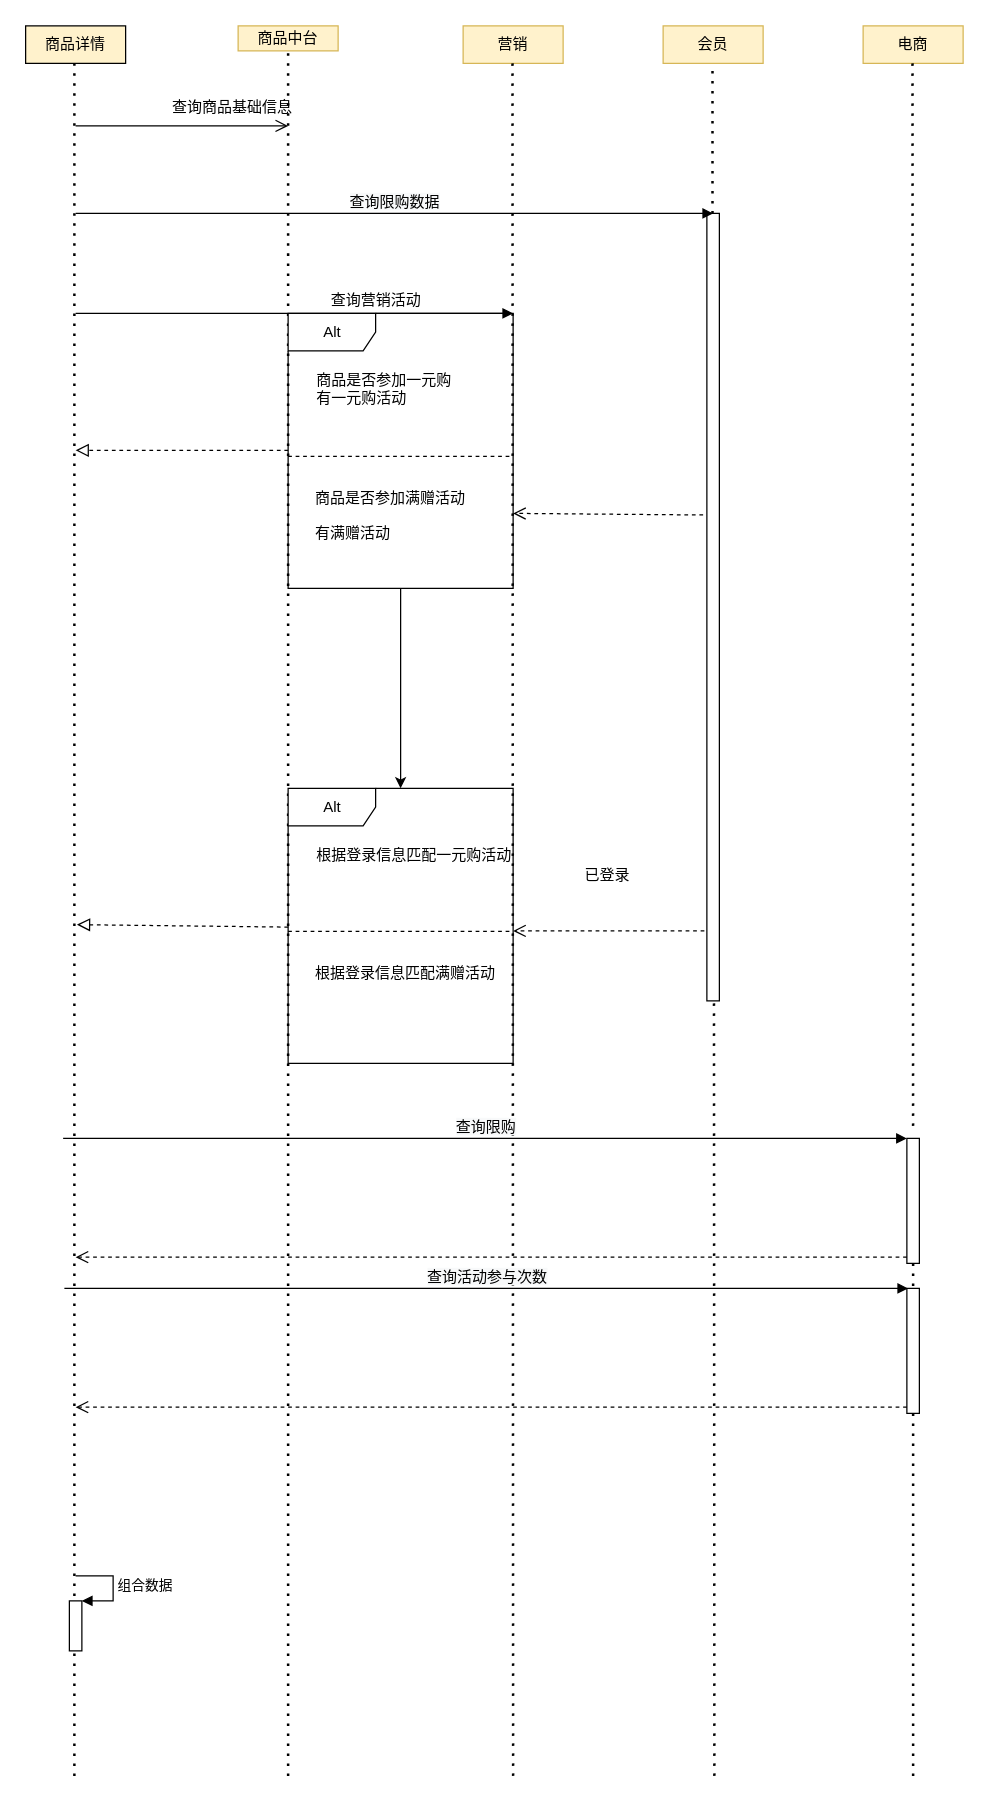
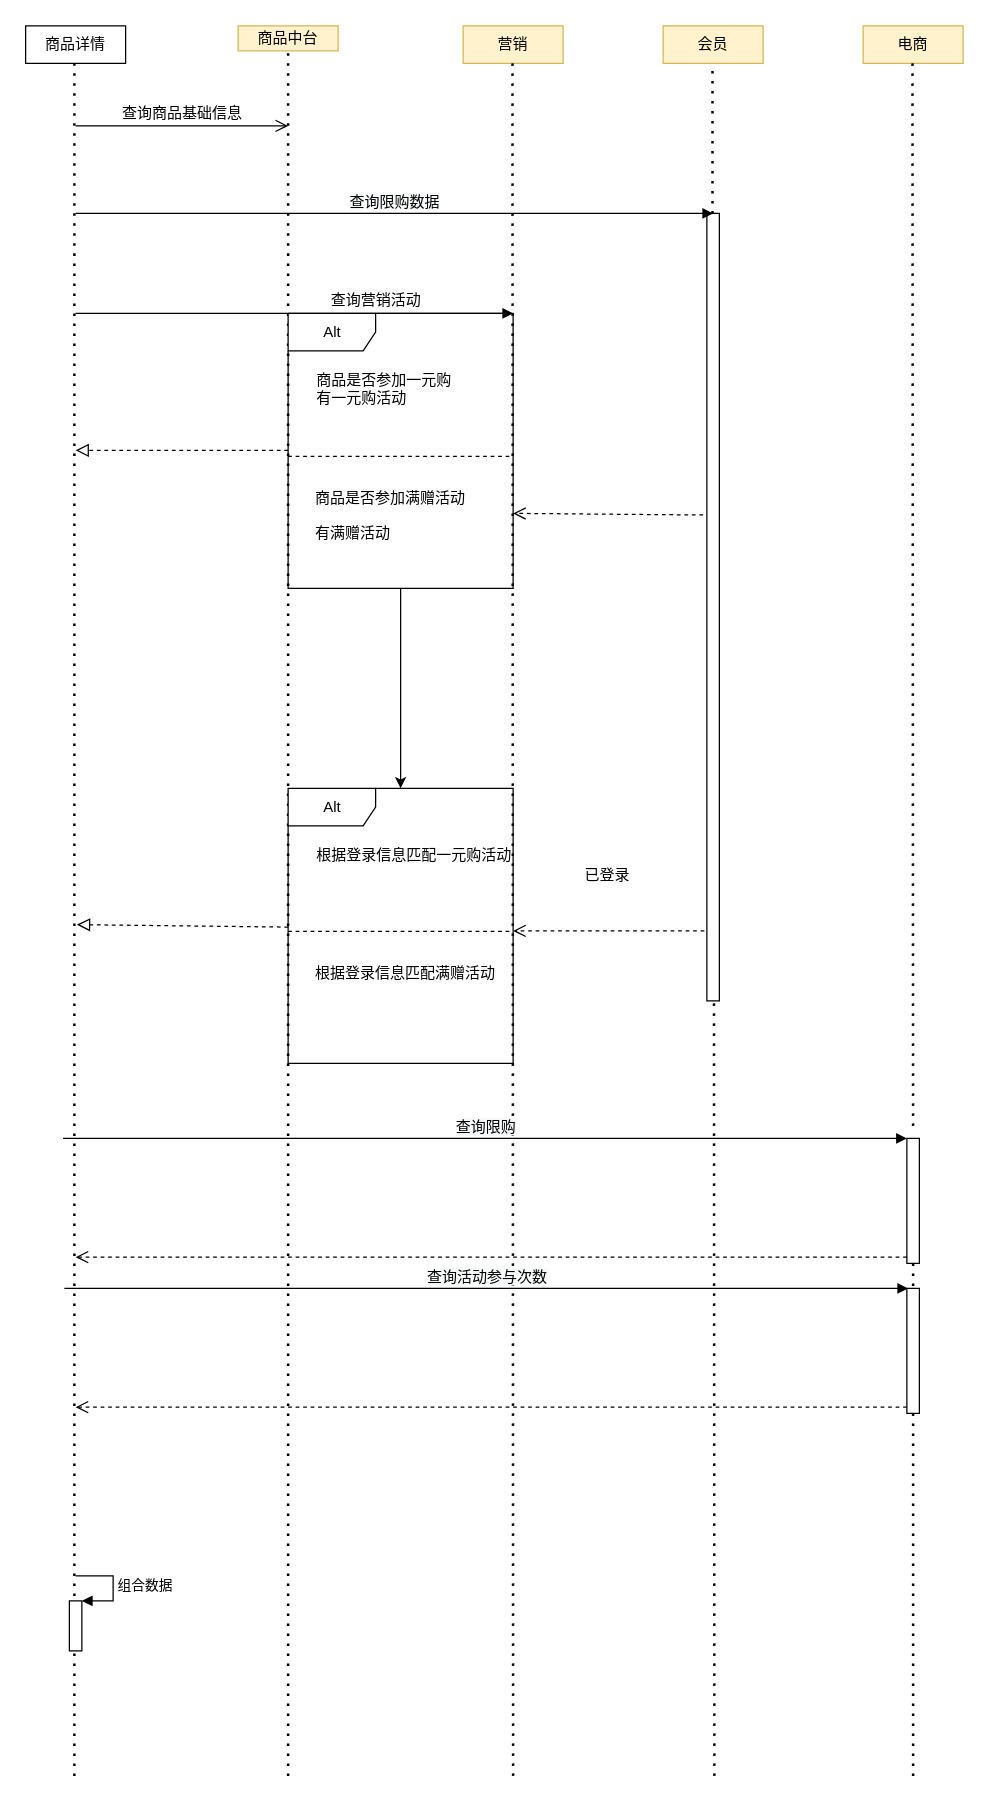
(76, 44) -> (76, 44)
(232, 107) -> (182, 113)
